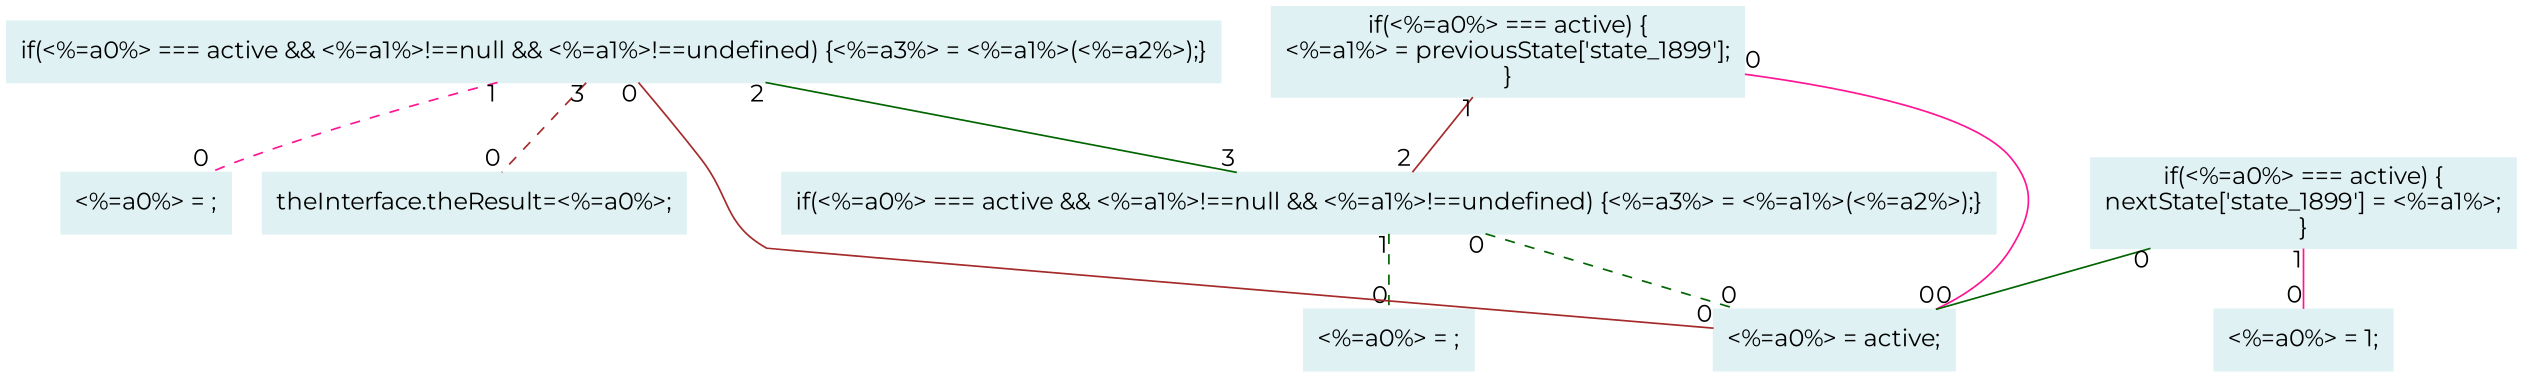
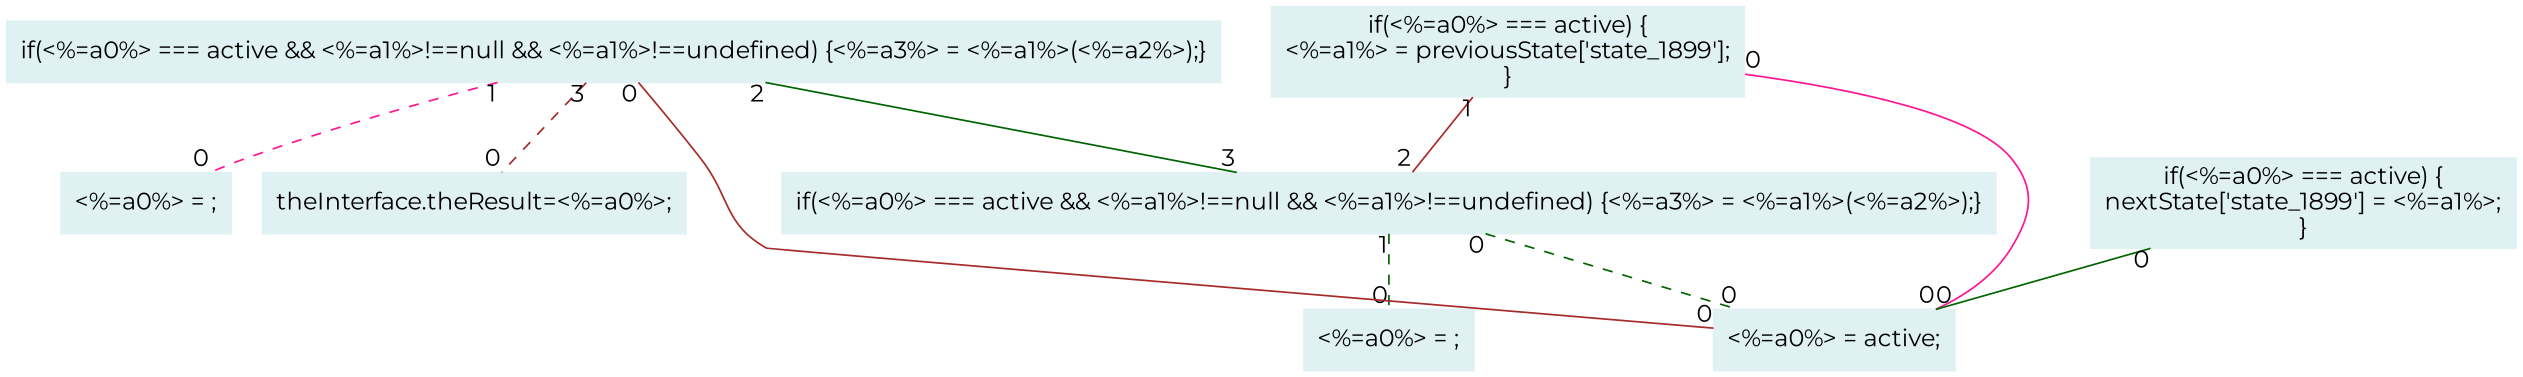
(2304, 340) -> none
